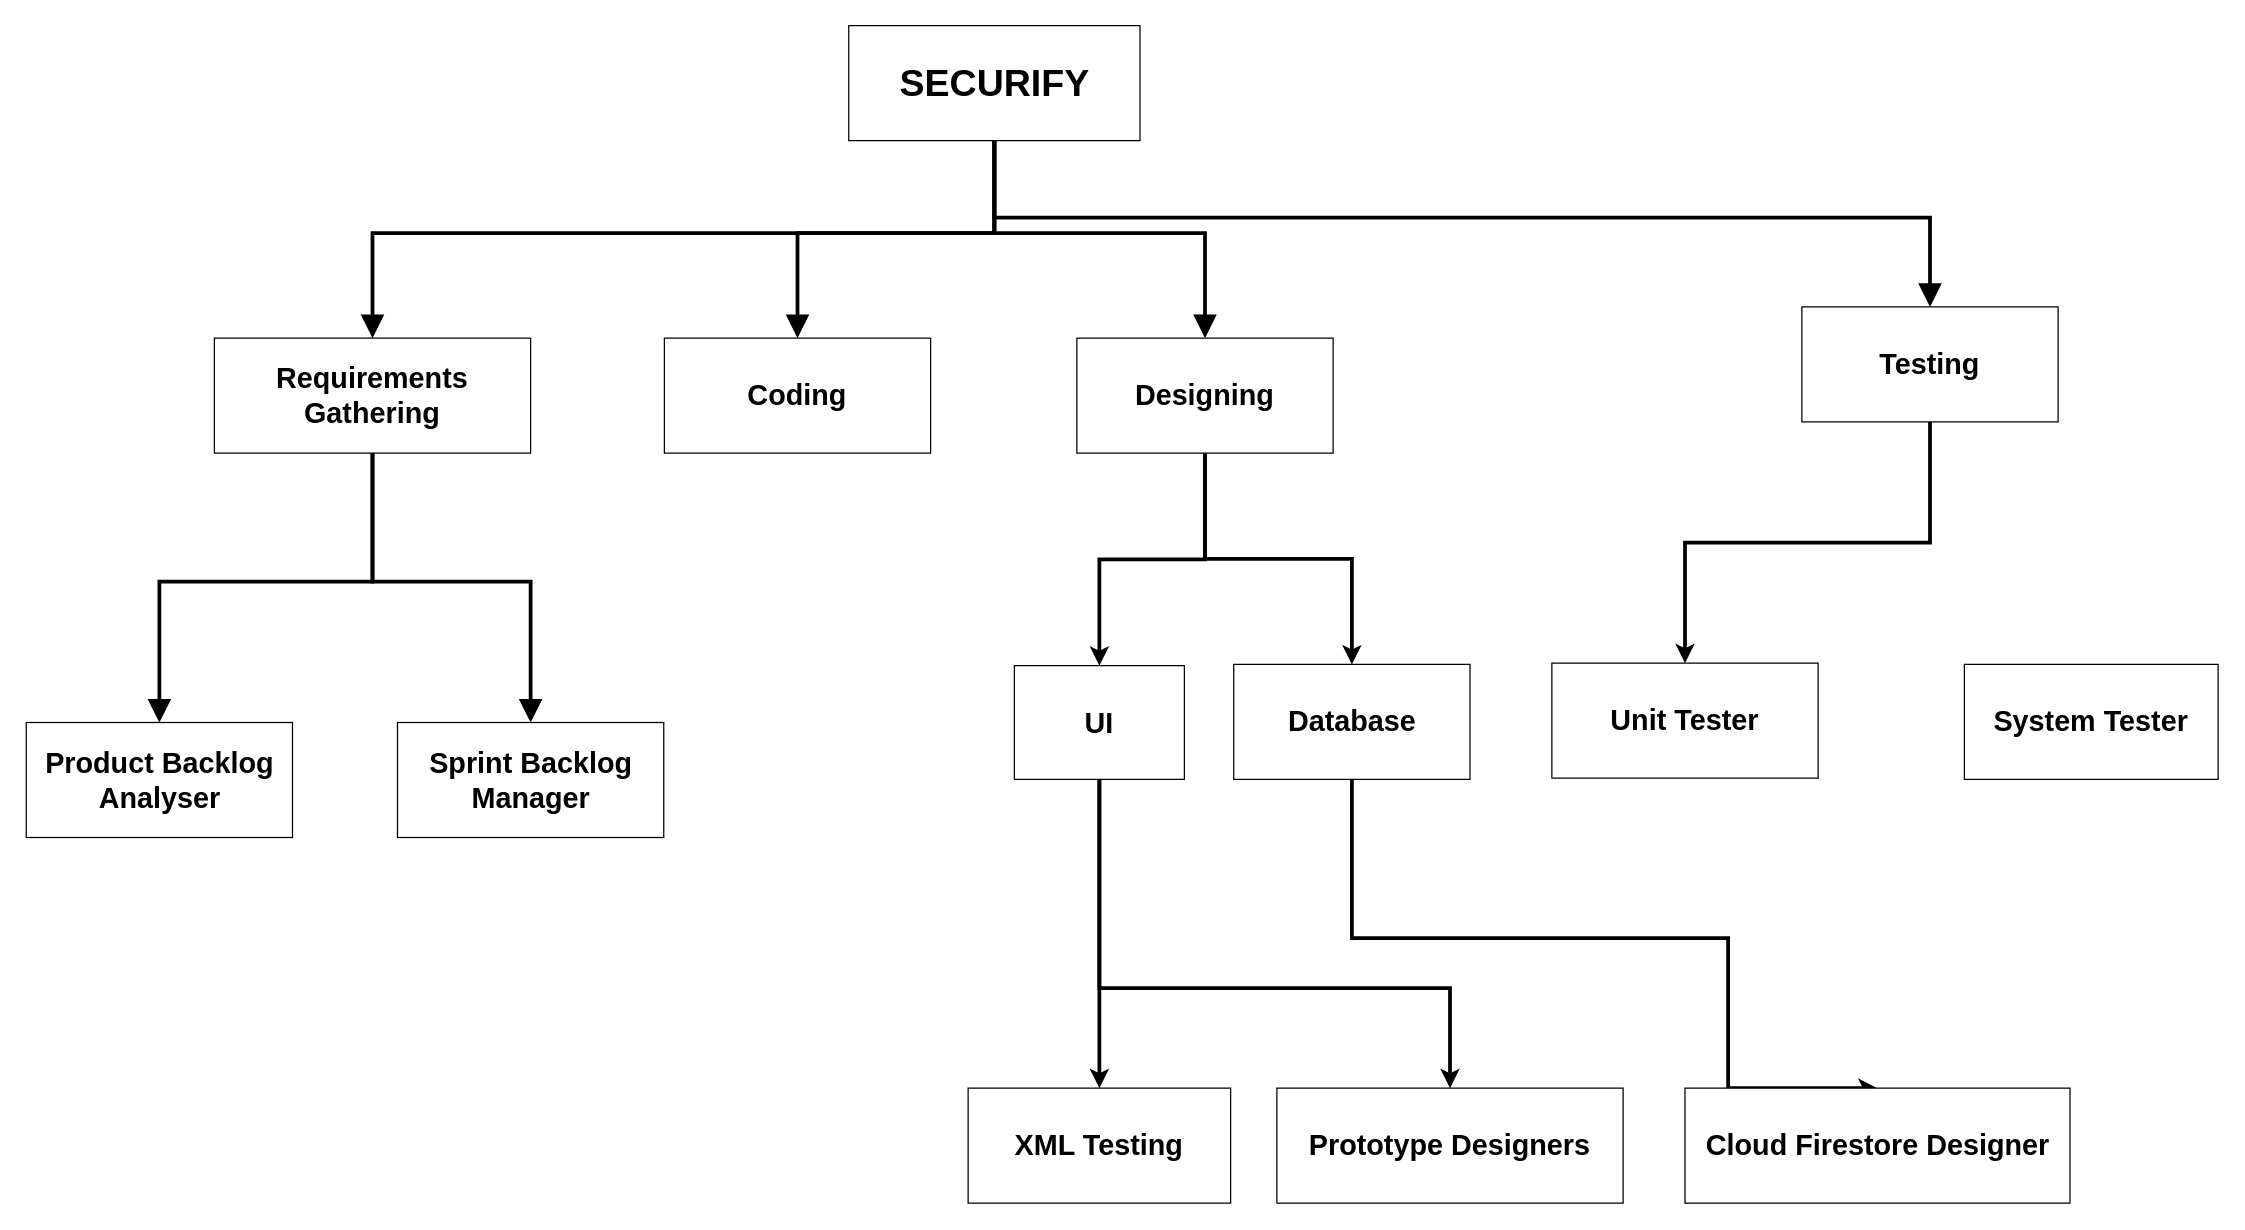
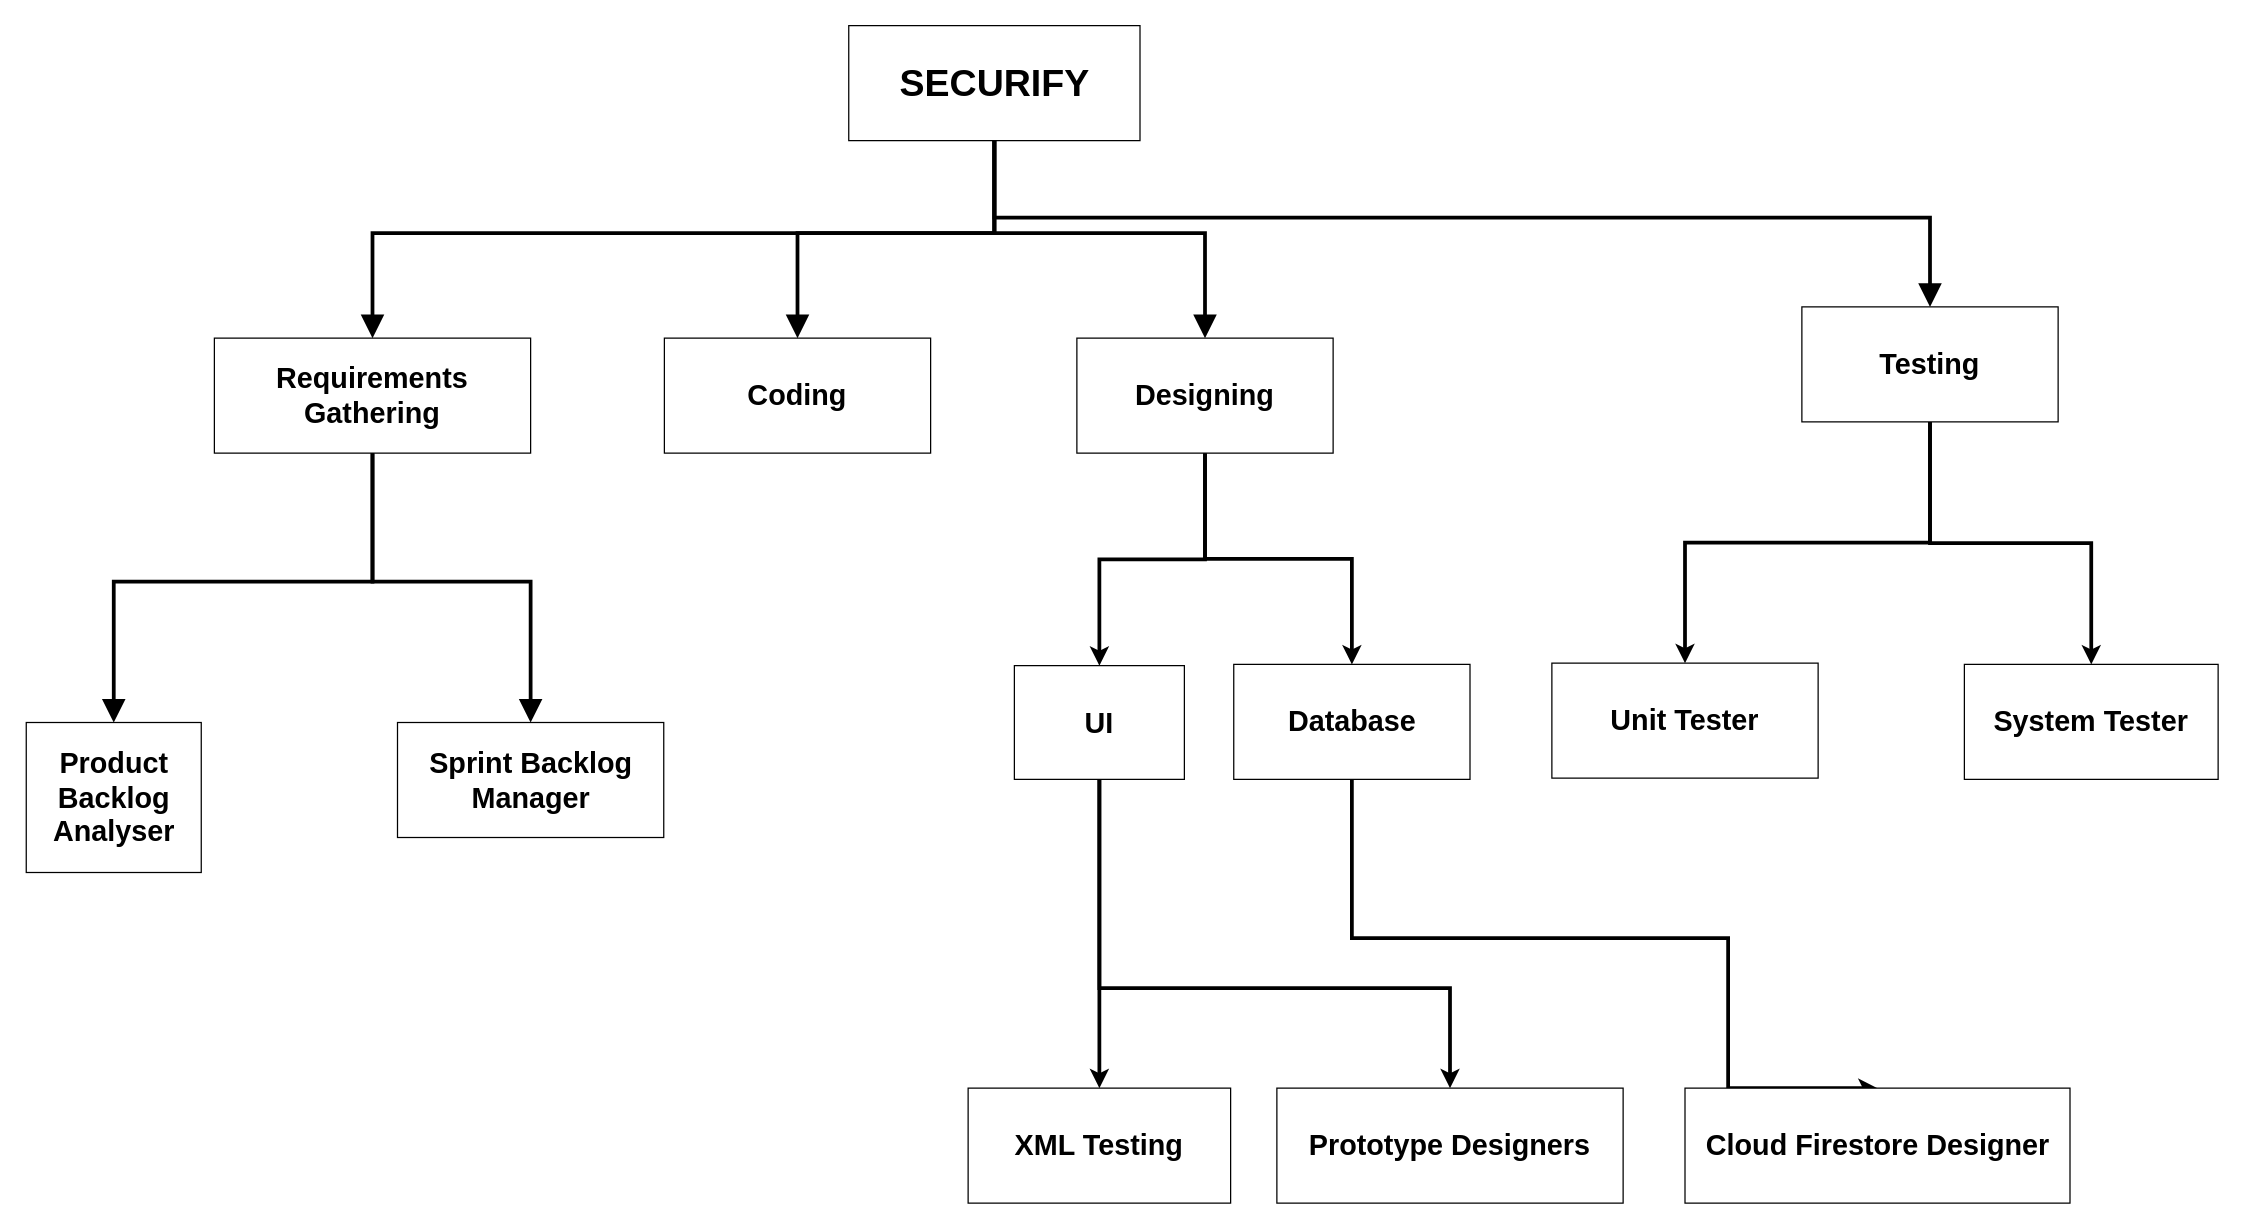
none -> (2065, 543)
(159, 780) -> (114, 798)
